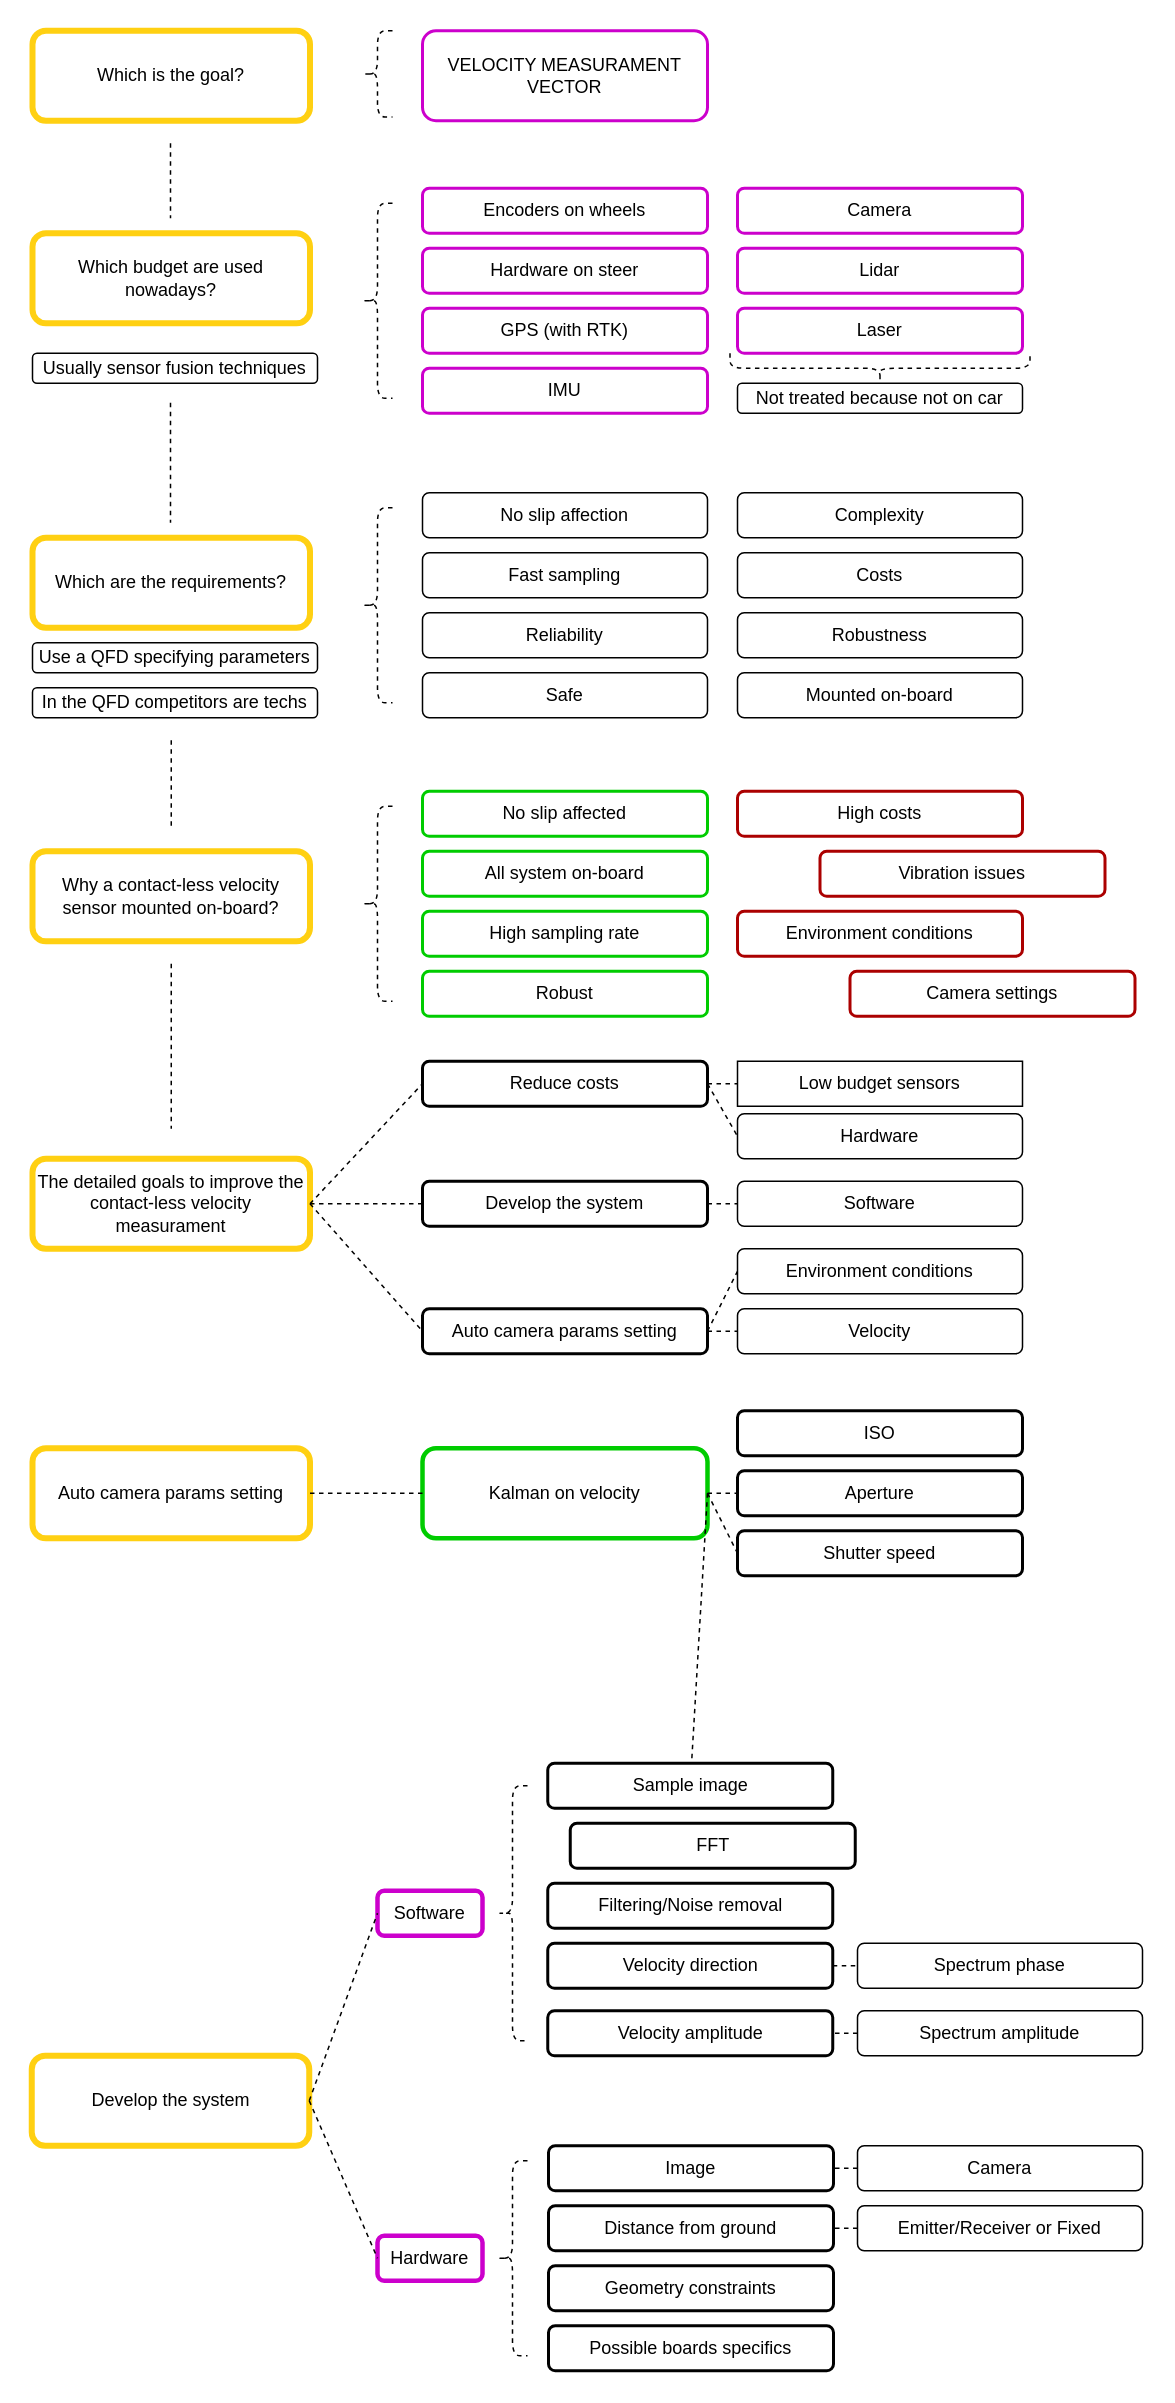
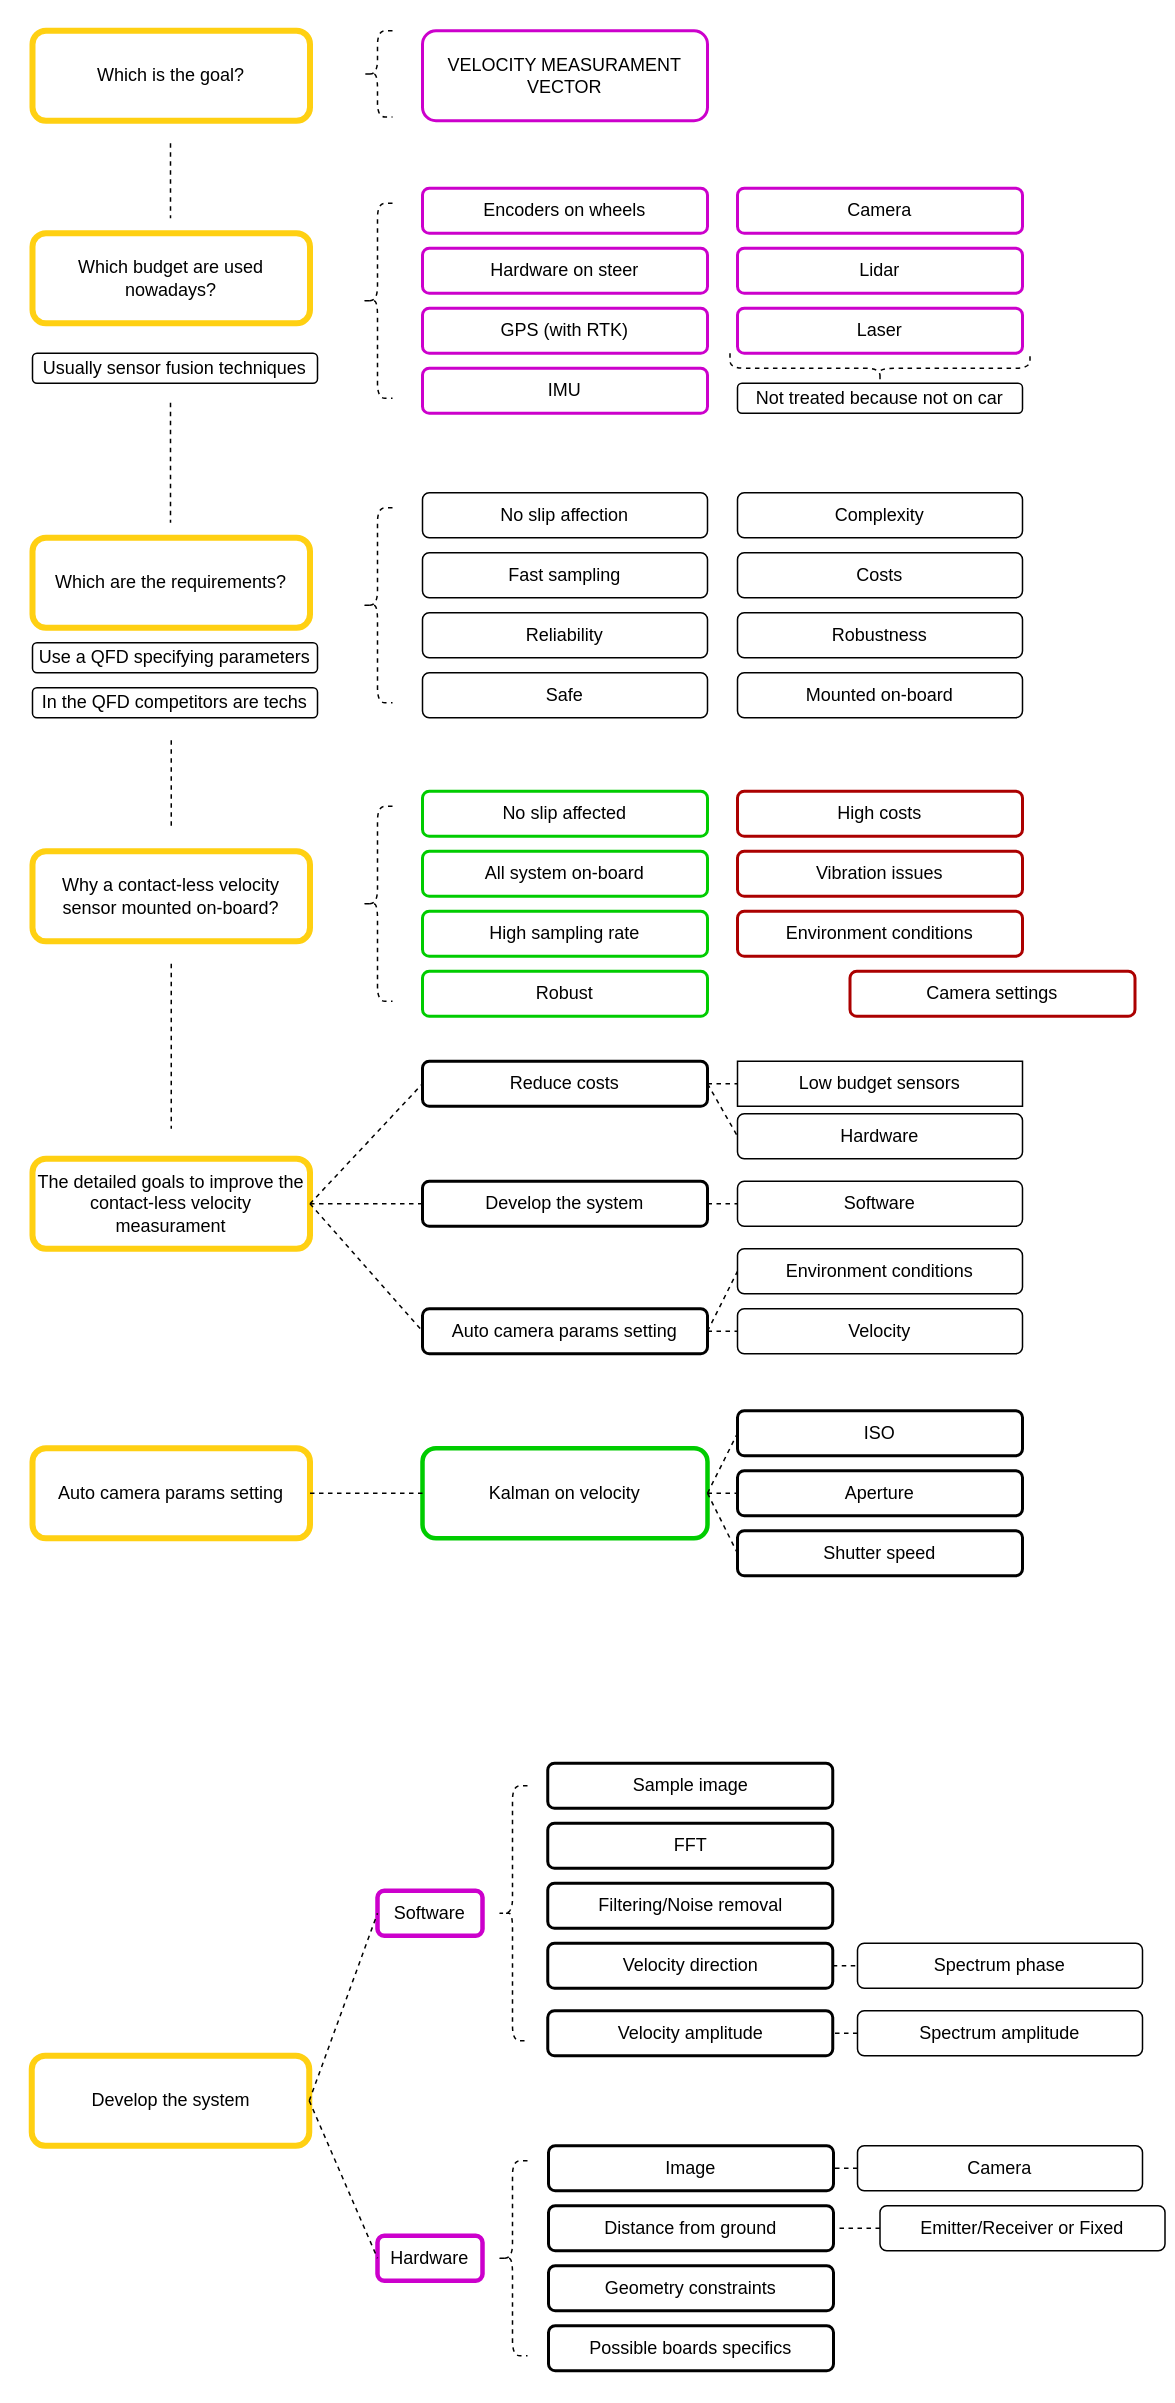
(962, 874) -> (880, 874)
(699, 1628) -> (722, 1463)
(713, 1846) -> (690, 1846)
(1000, 2228) -> (1022, 2228)
